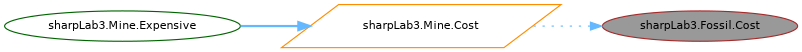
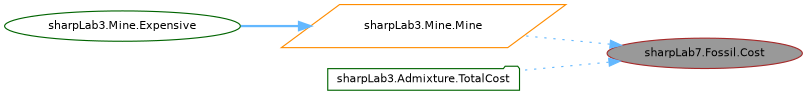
(421, 26) -> (424, 26)
(700, 26) -> (705, 53)
none -> (424, 79)
